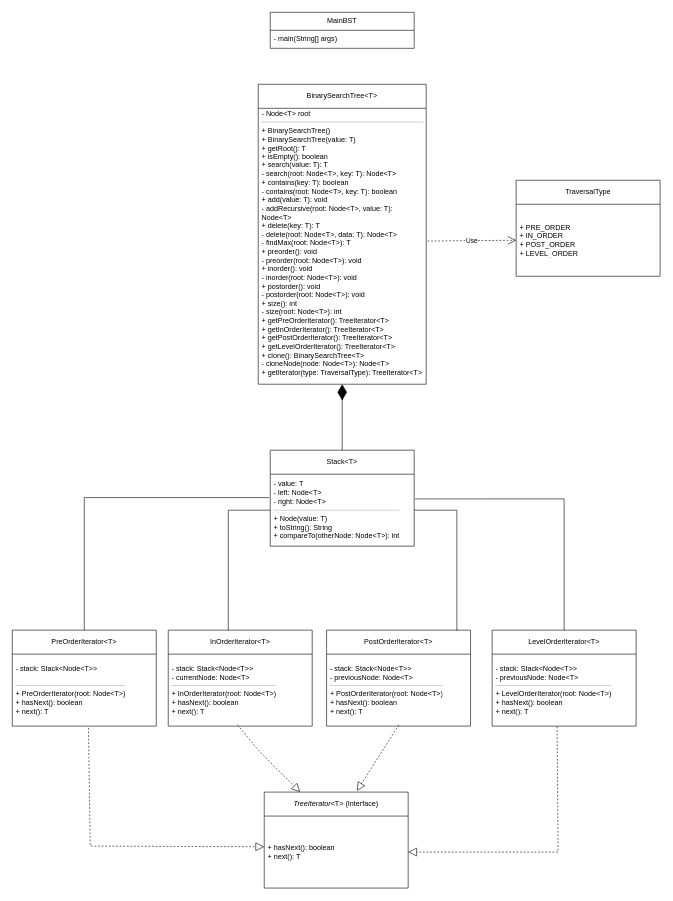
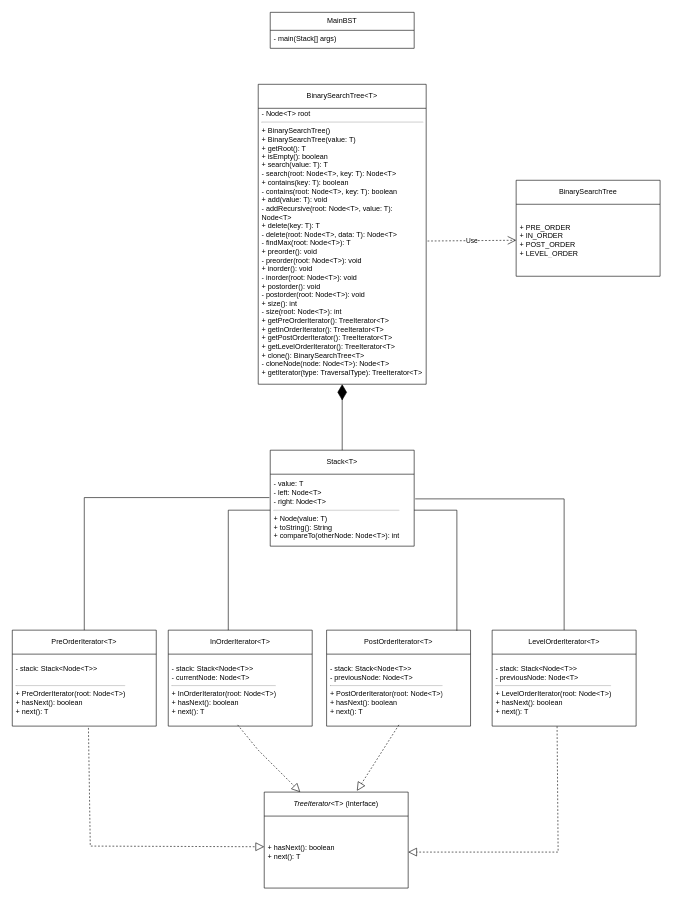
(312, 39) -> (311, 39)
(588, 192) -> (588, 192)
